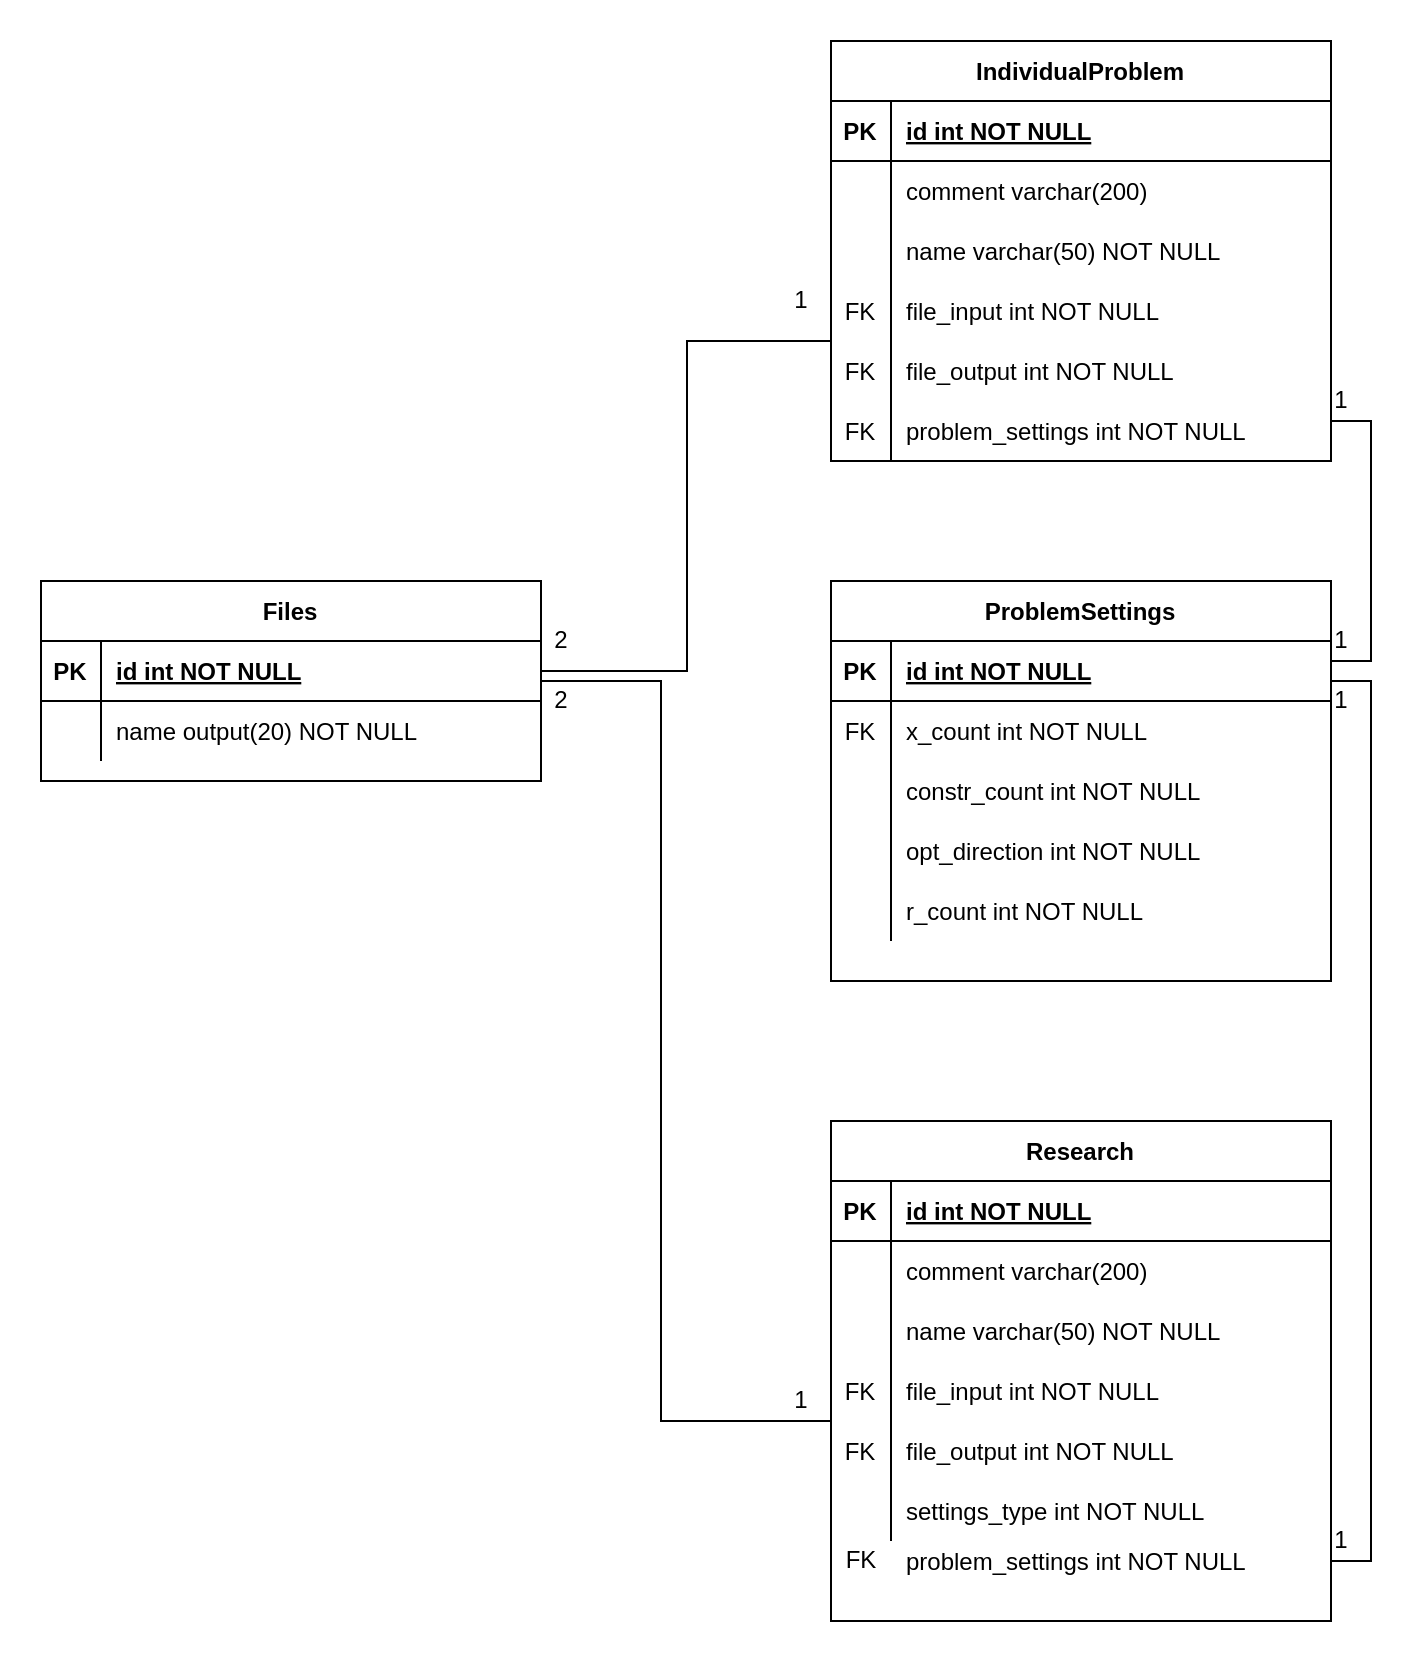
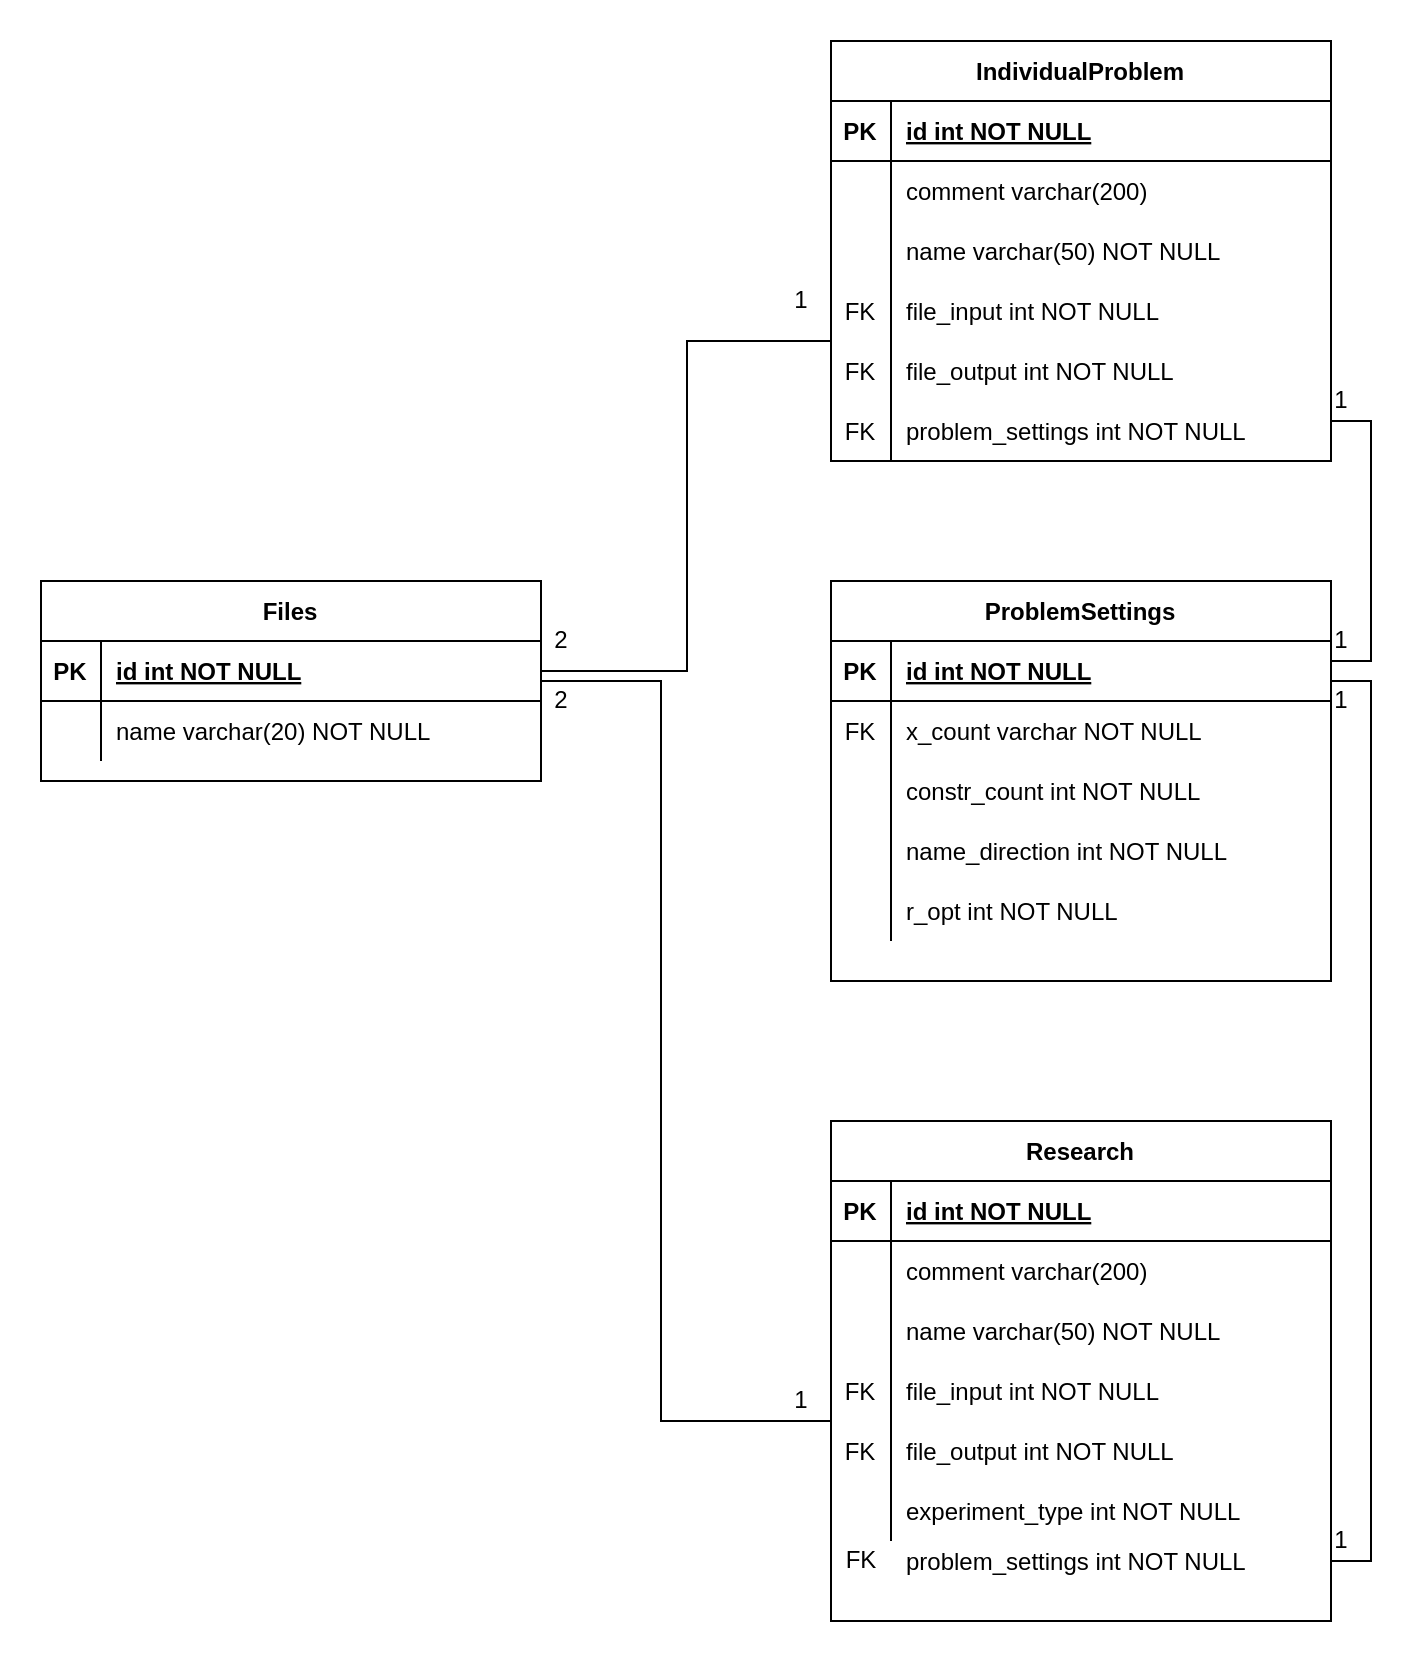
(268, 732) -> (275, 732)
(1028, 732) -> (1058, 732)
(1062, 852) -> (1069, 852)
(1028, 912) -> (1014, 912)
(1065, 1512) -> (1079, 1512)
